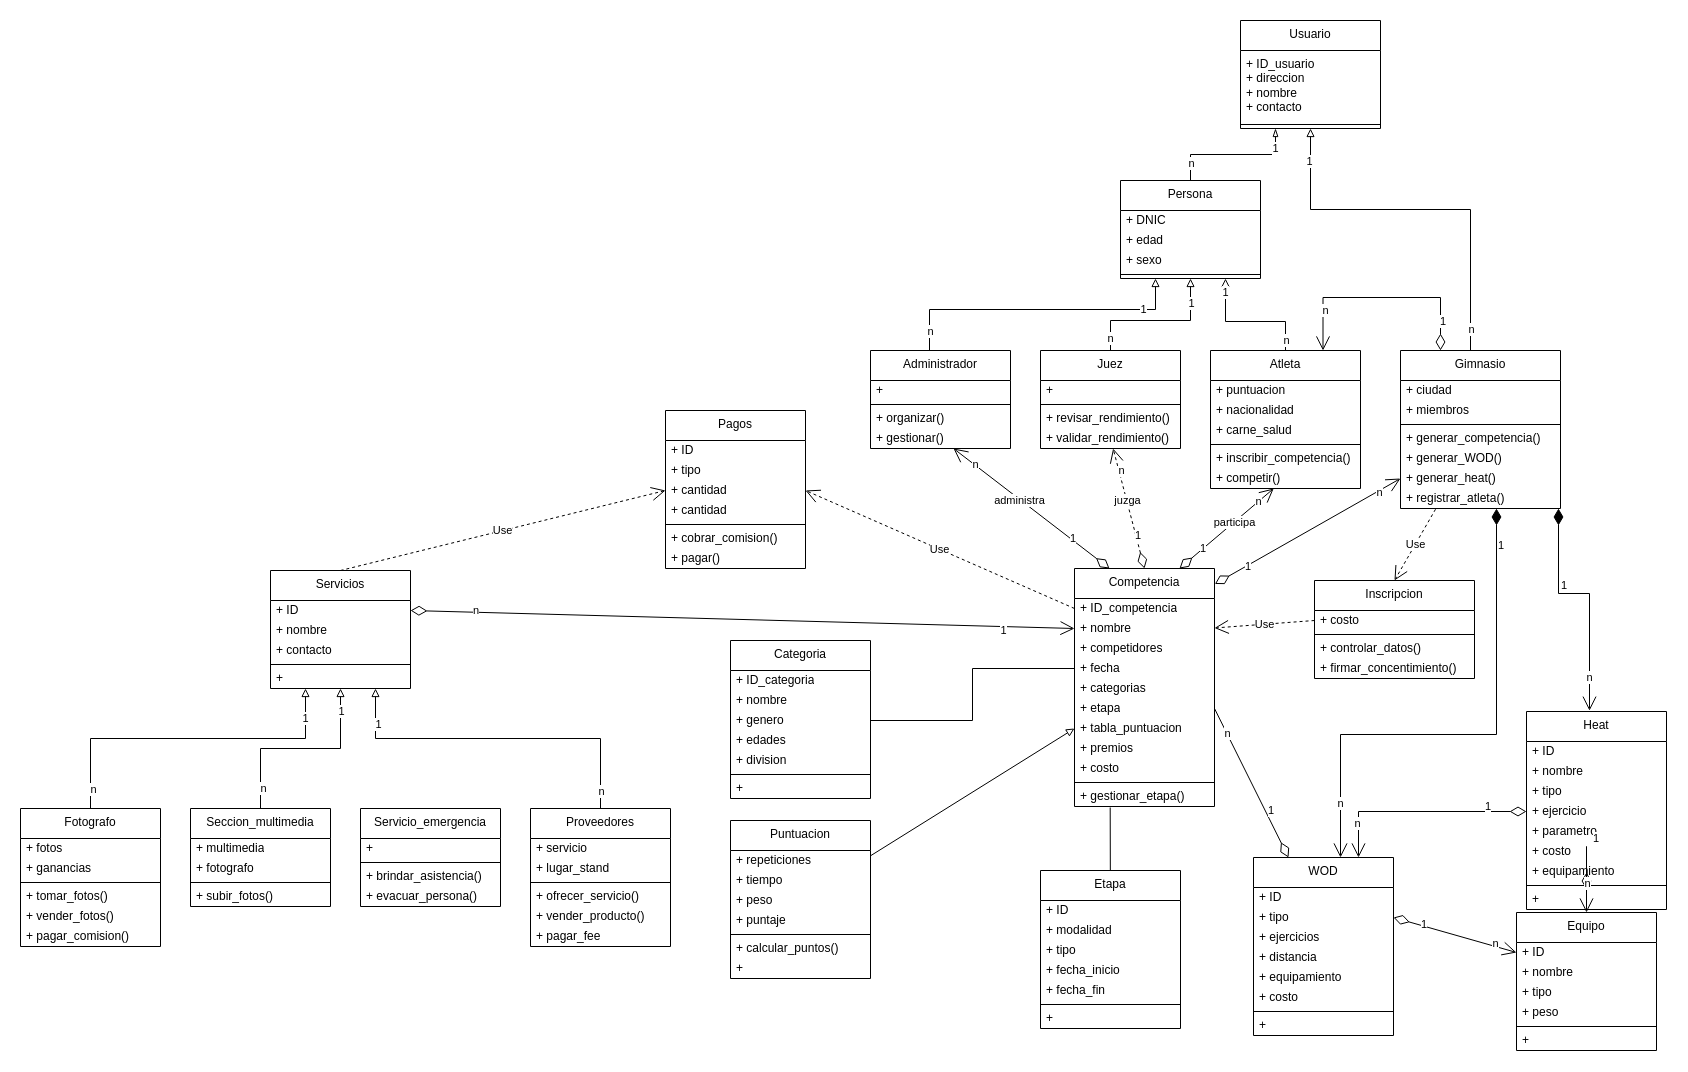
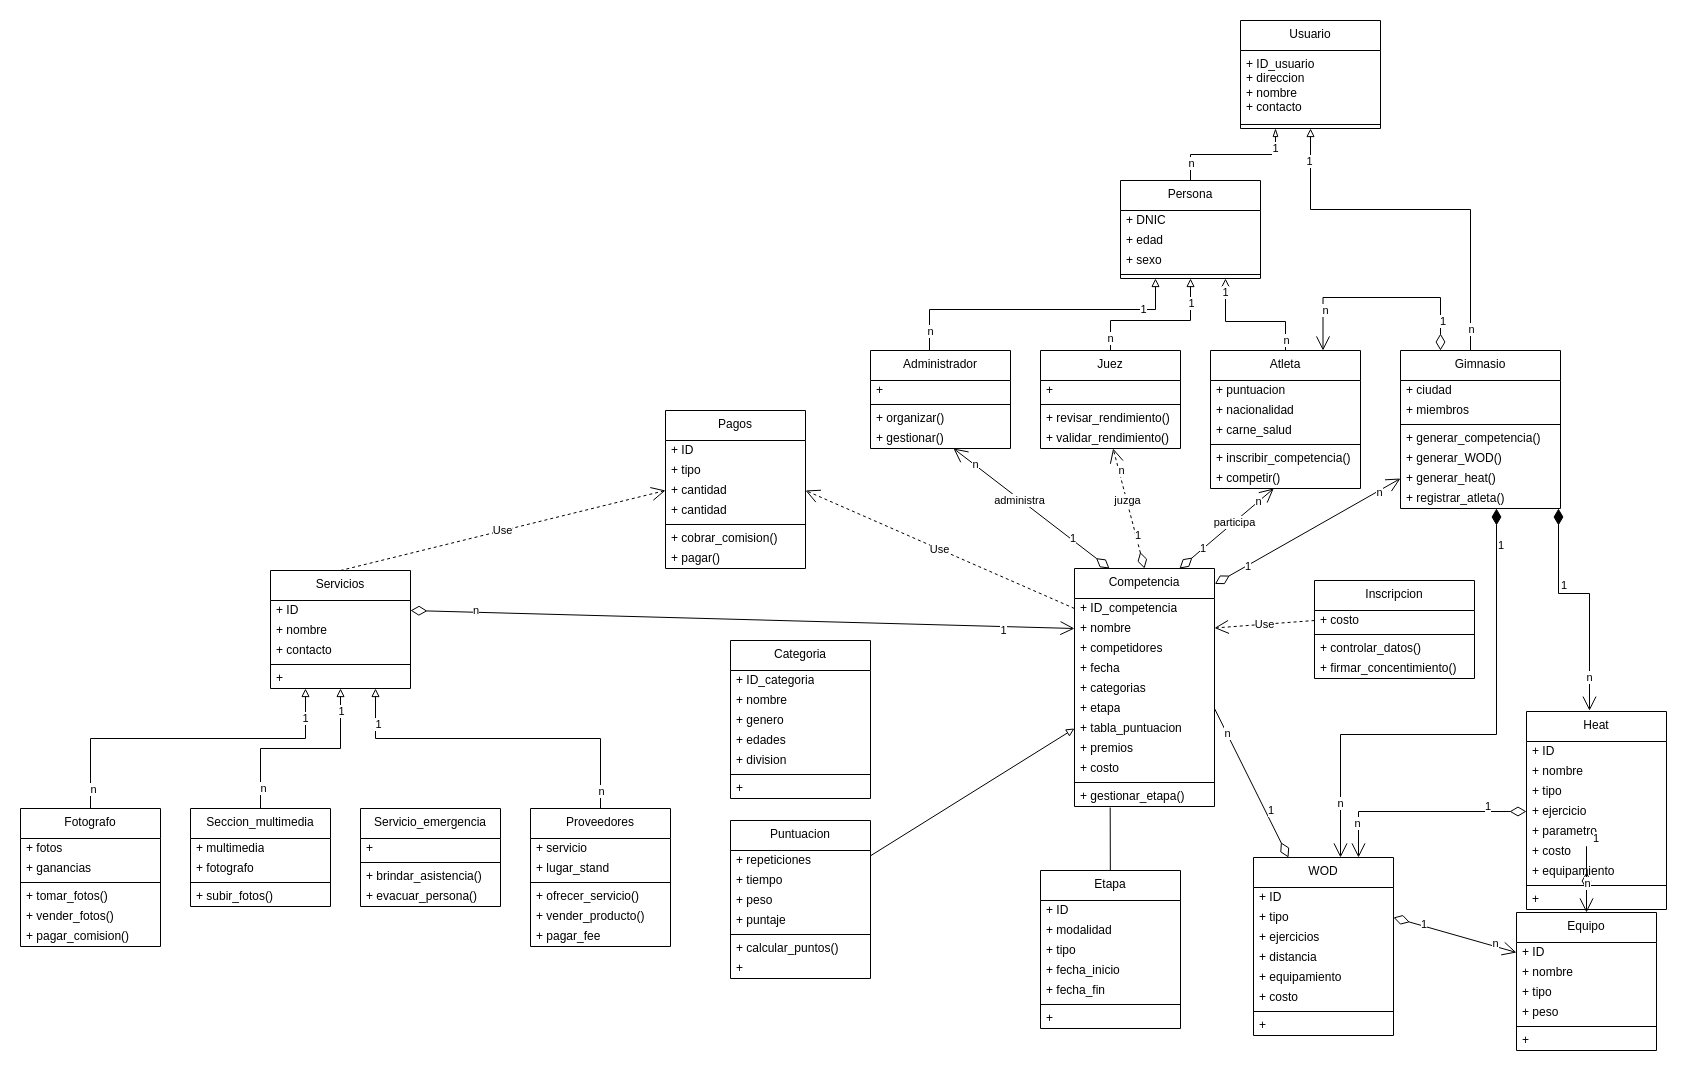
(1416, 544) -> none
(973, 696) -> none
